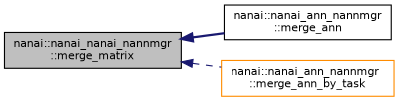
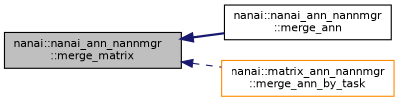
(93, 50) -> (93, 50)
(308, 78) -> (308, 78)
